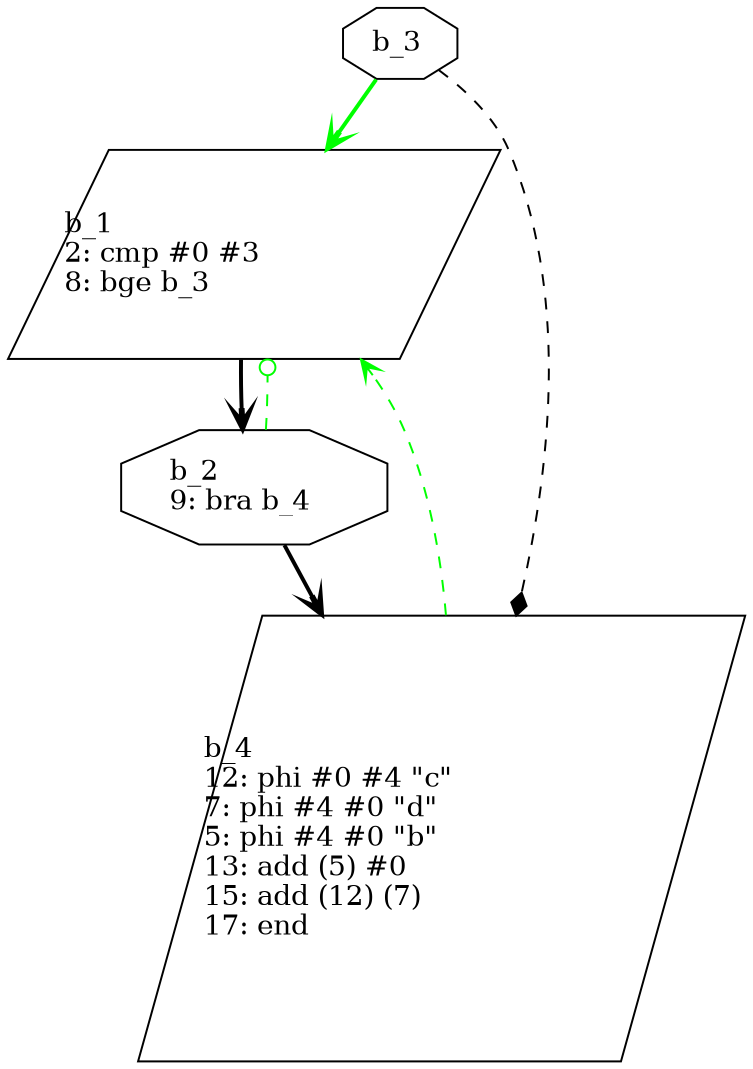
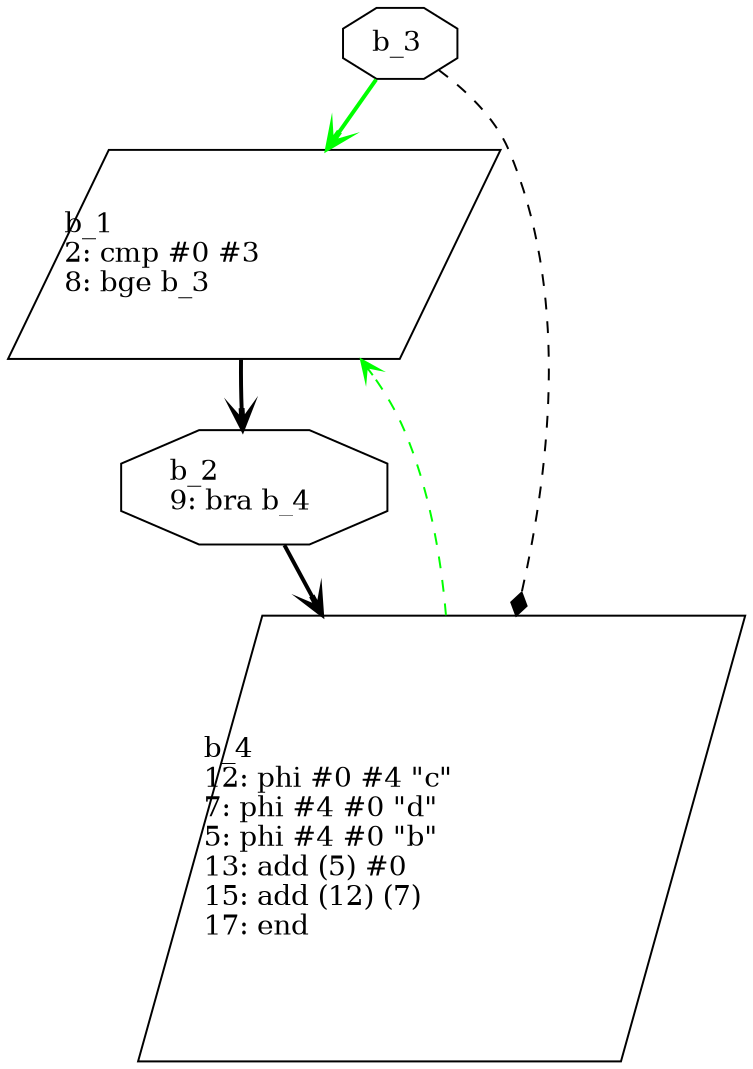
(267, 403) -> none
